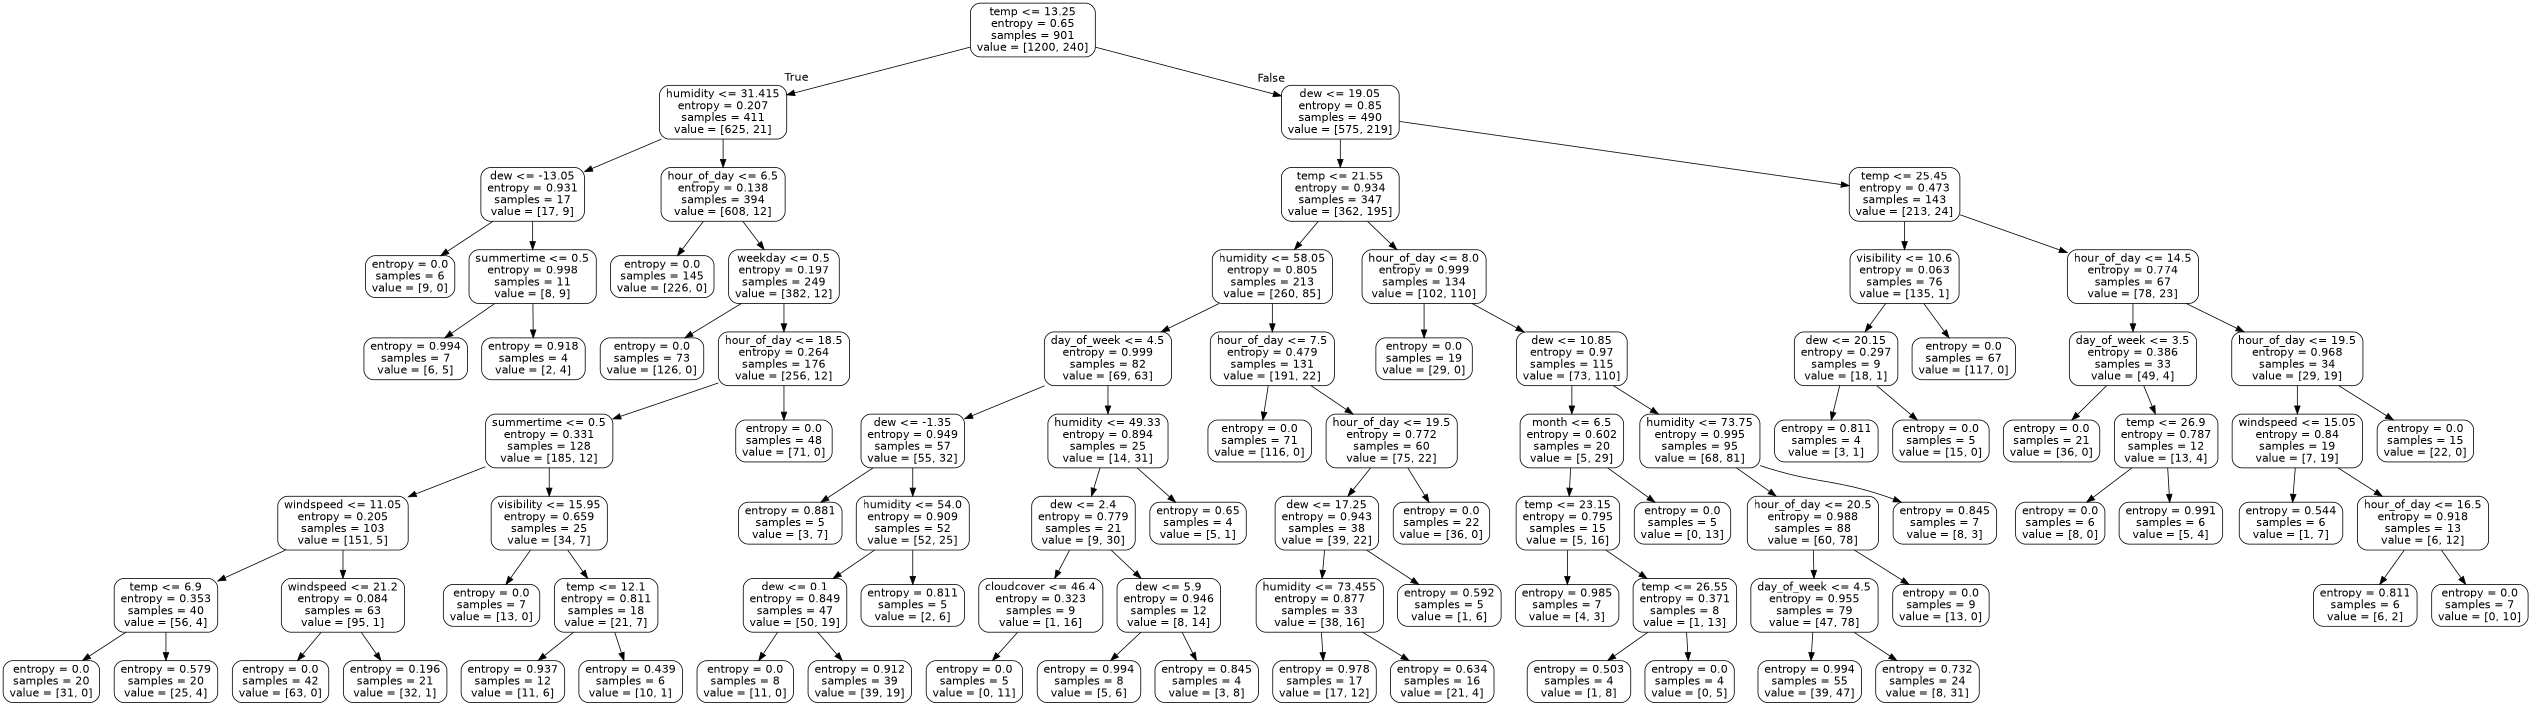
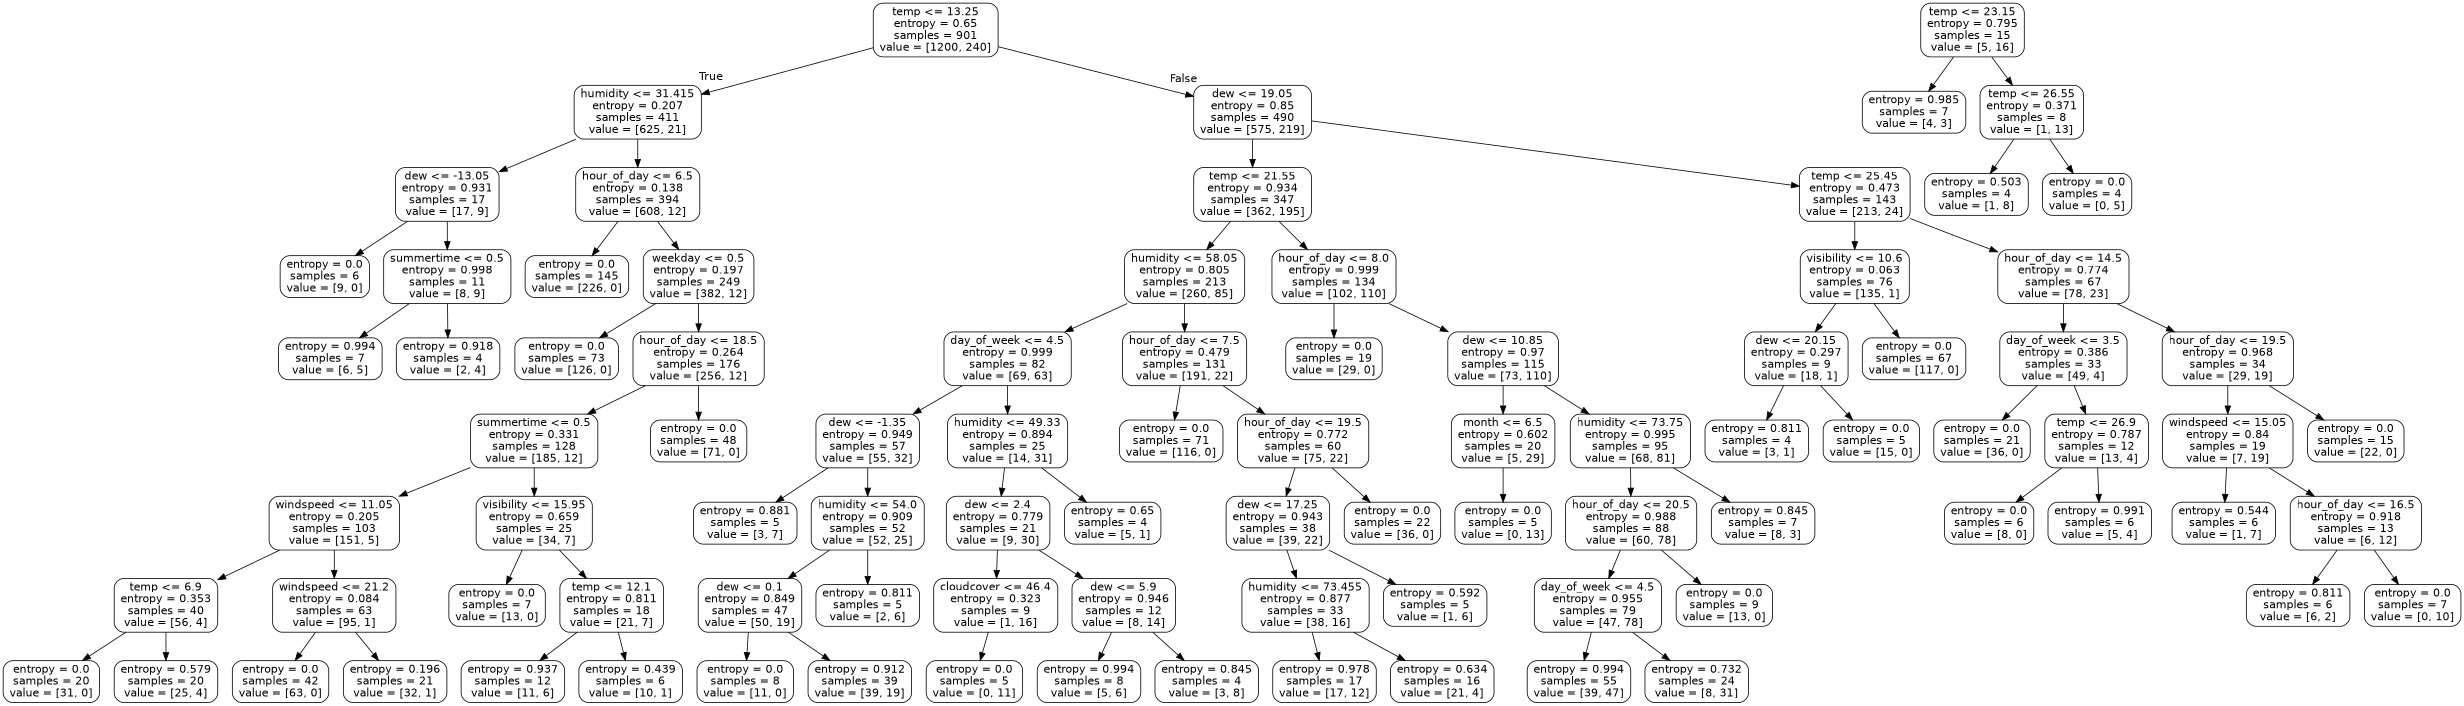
(1570, 478) -> none
